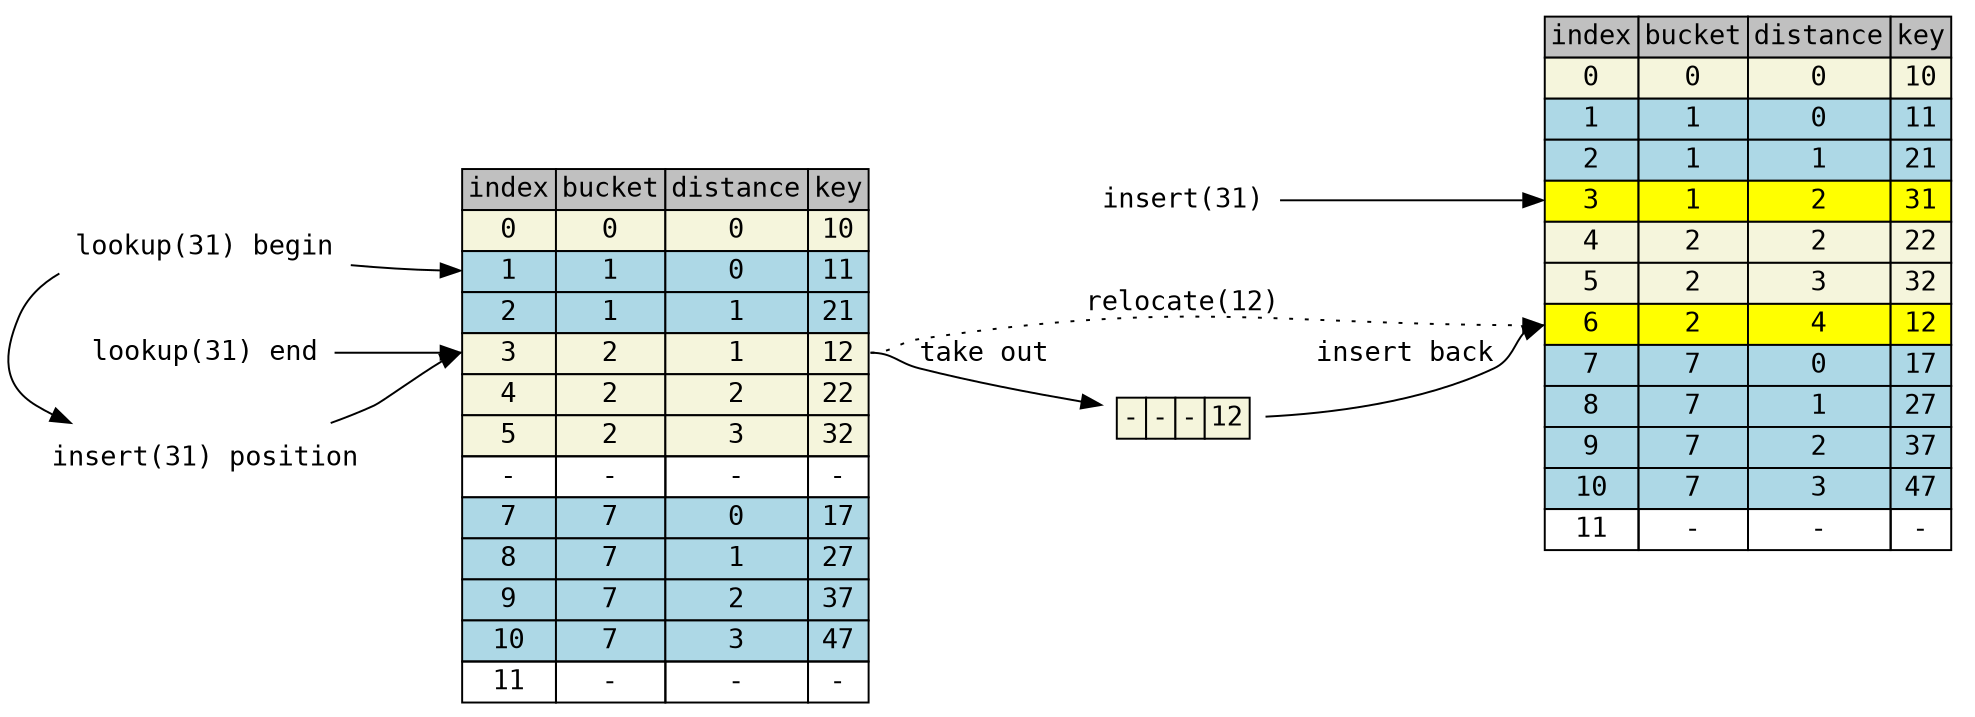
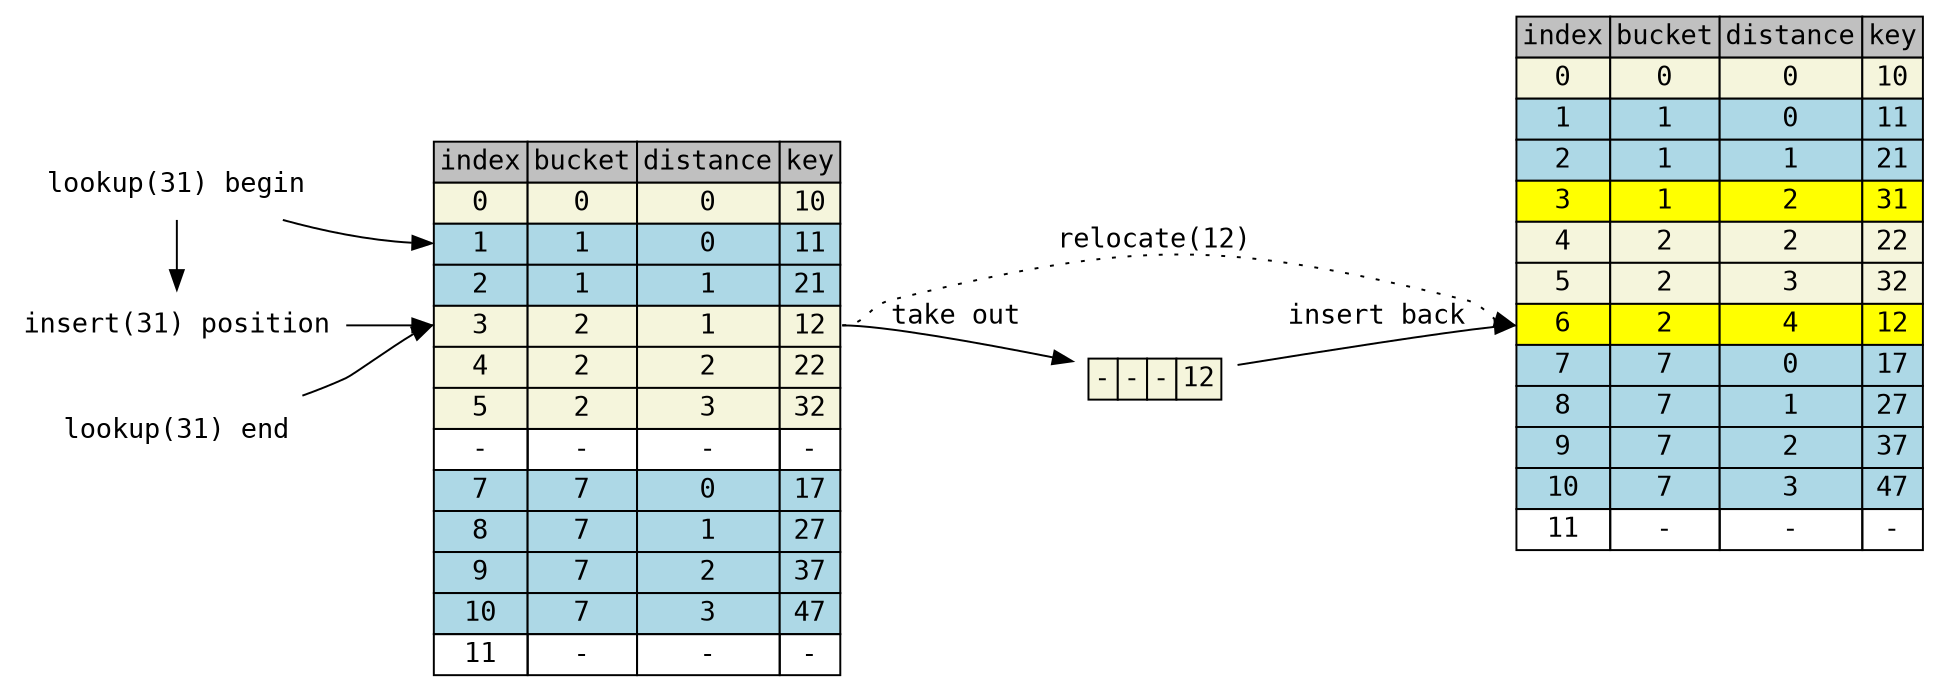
(1183, 200) -> none
